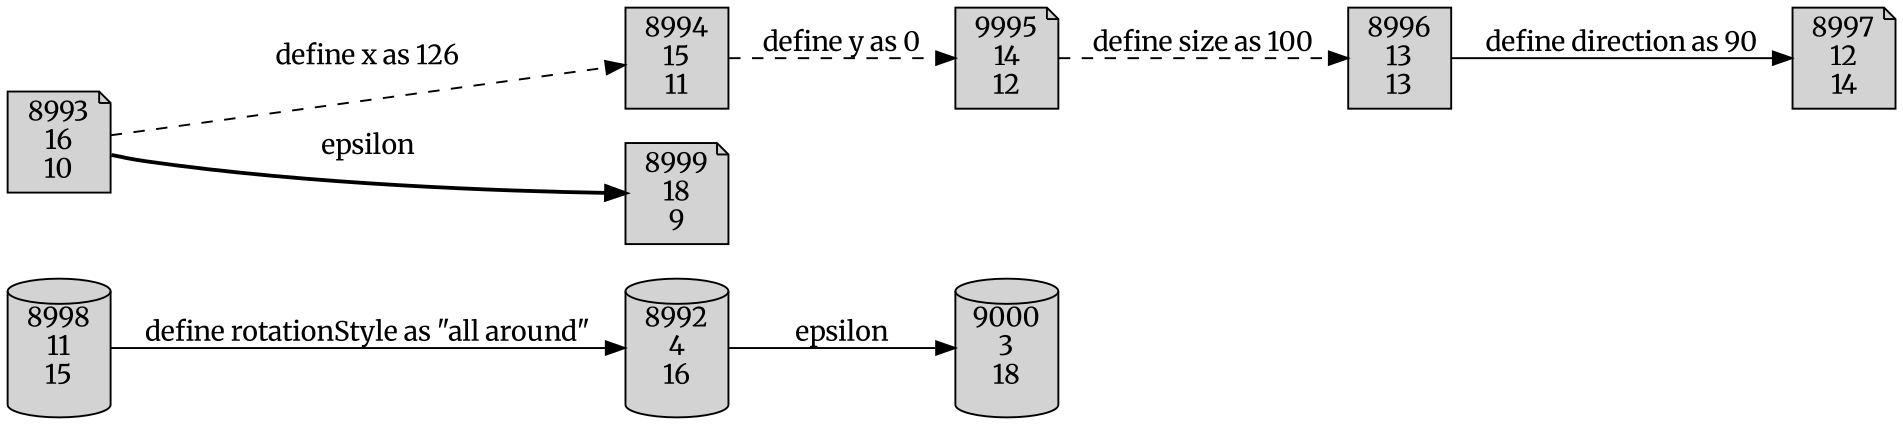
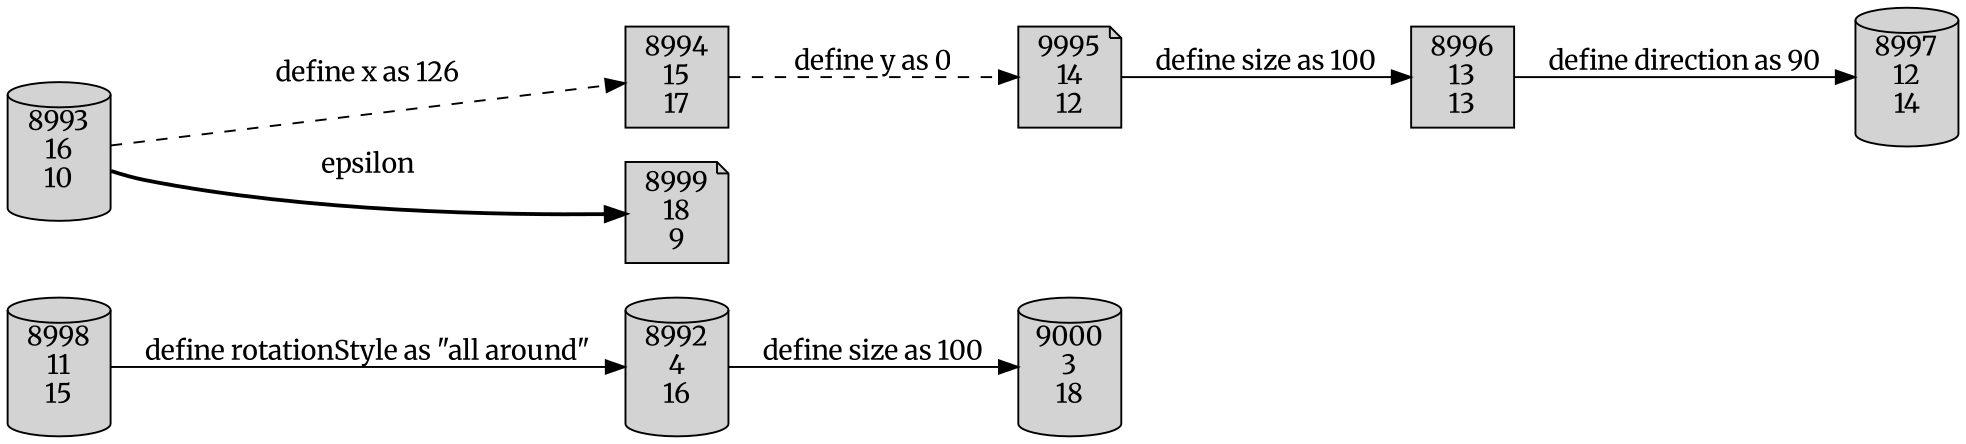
(677, 58) -> (677, 77)
(1194, 58) -> (1257, 77)
(1844, 58) -> (1907, 77)
(59, 142) -> (59, 151)
(842, 334) -> (873, 353)
